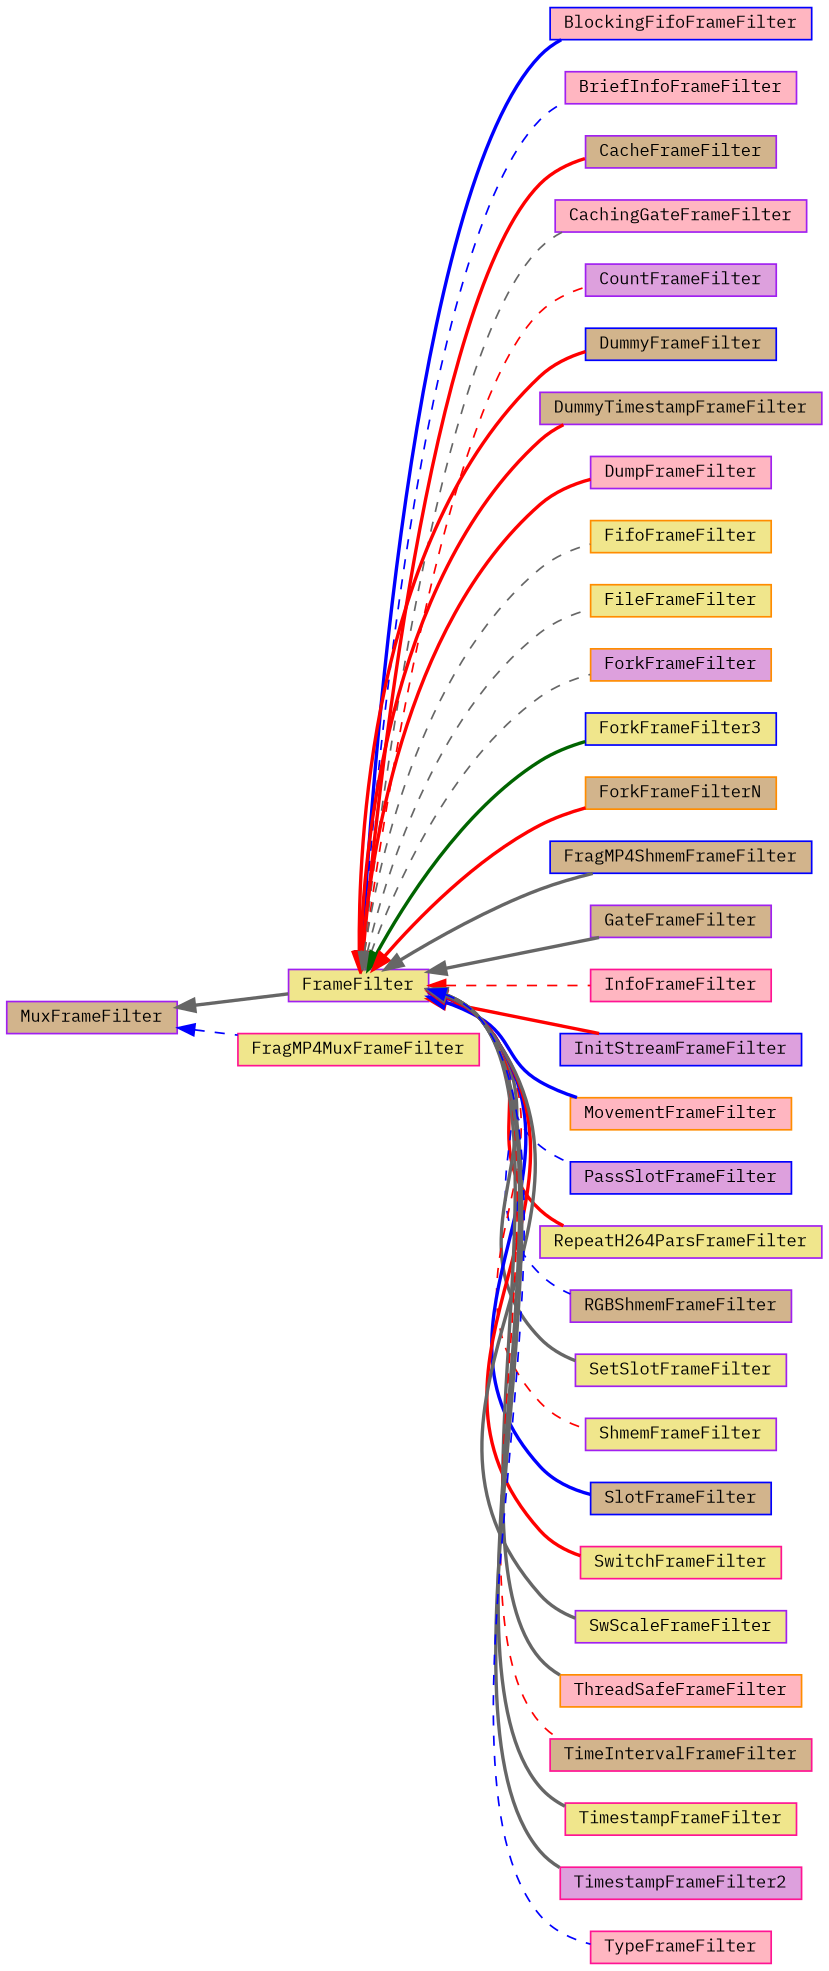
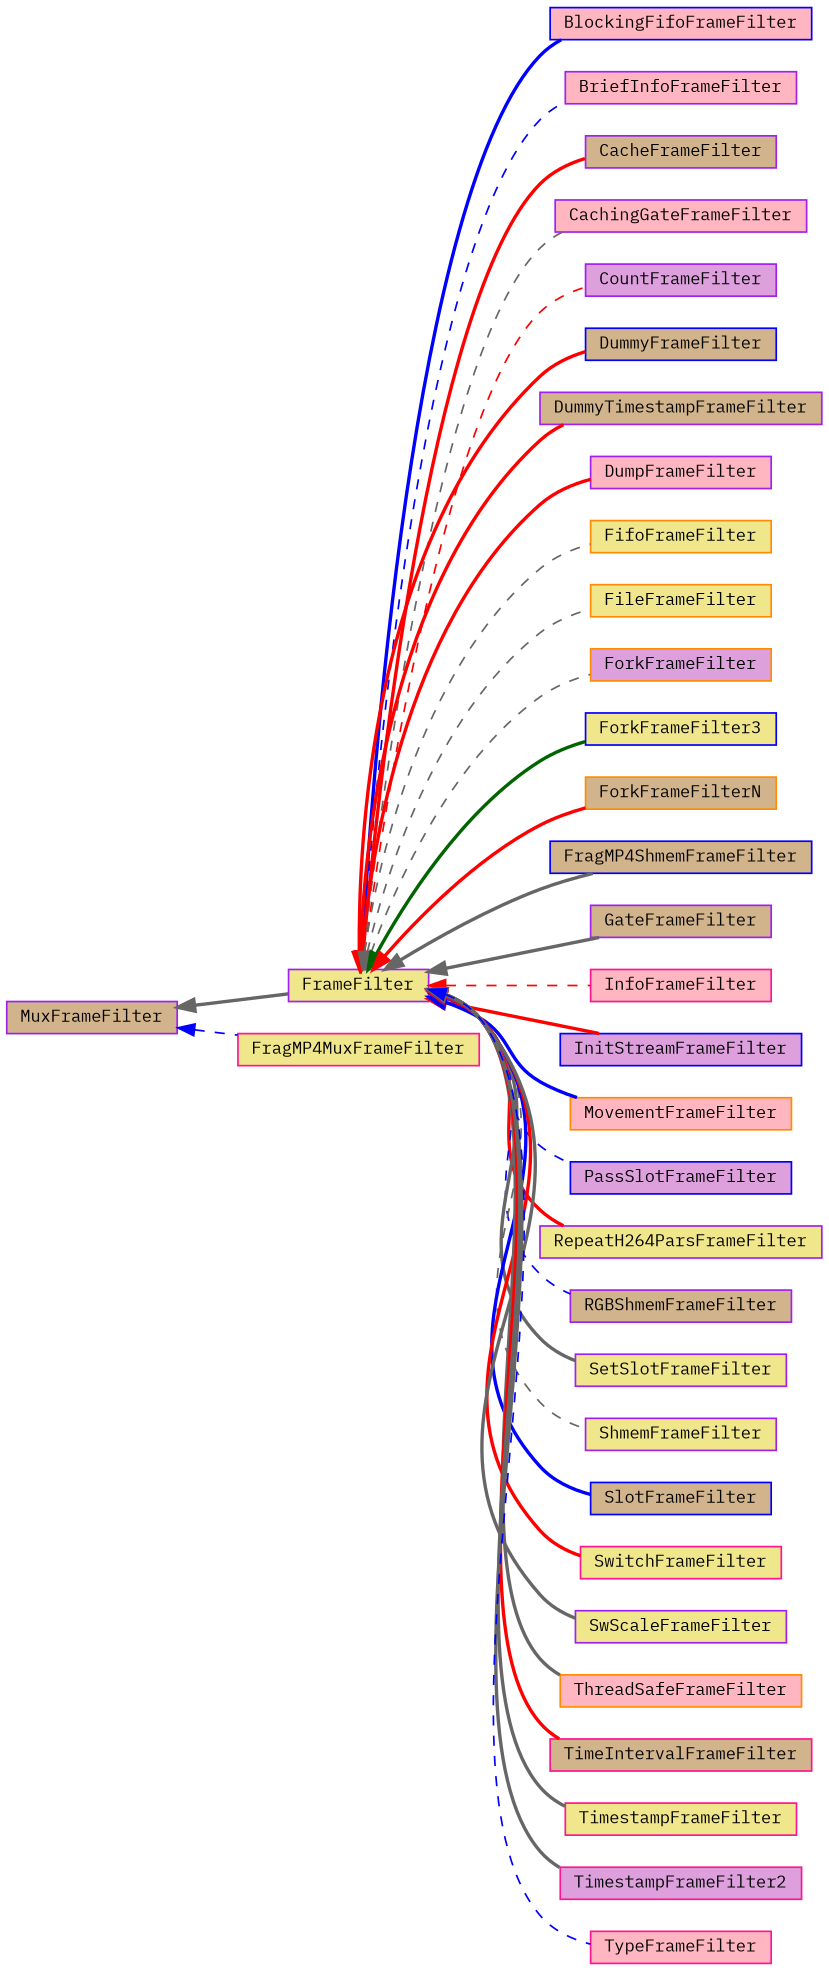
(508, 1216) -> (508, 1216)
(509, 1362) -> (509, 1362)
